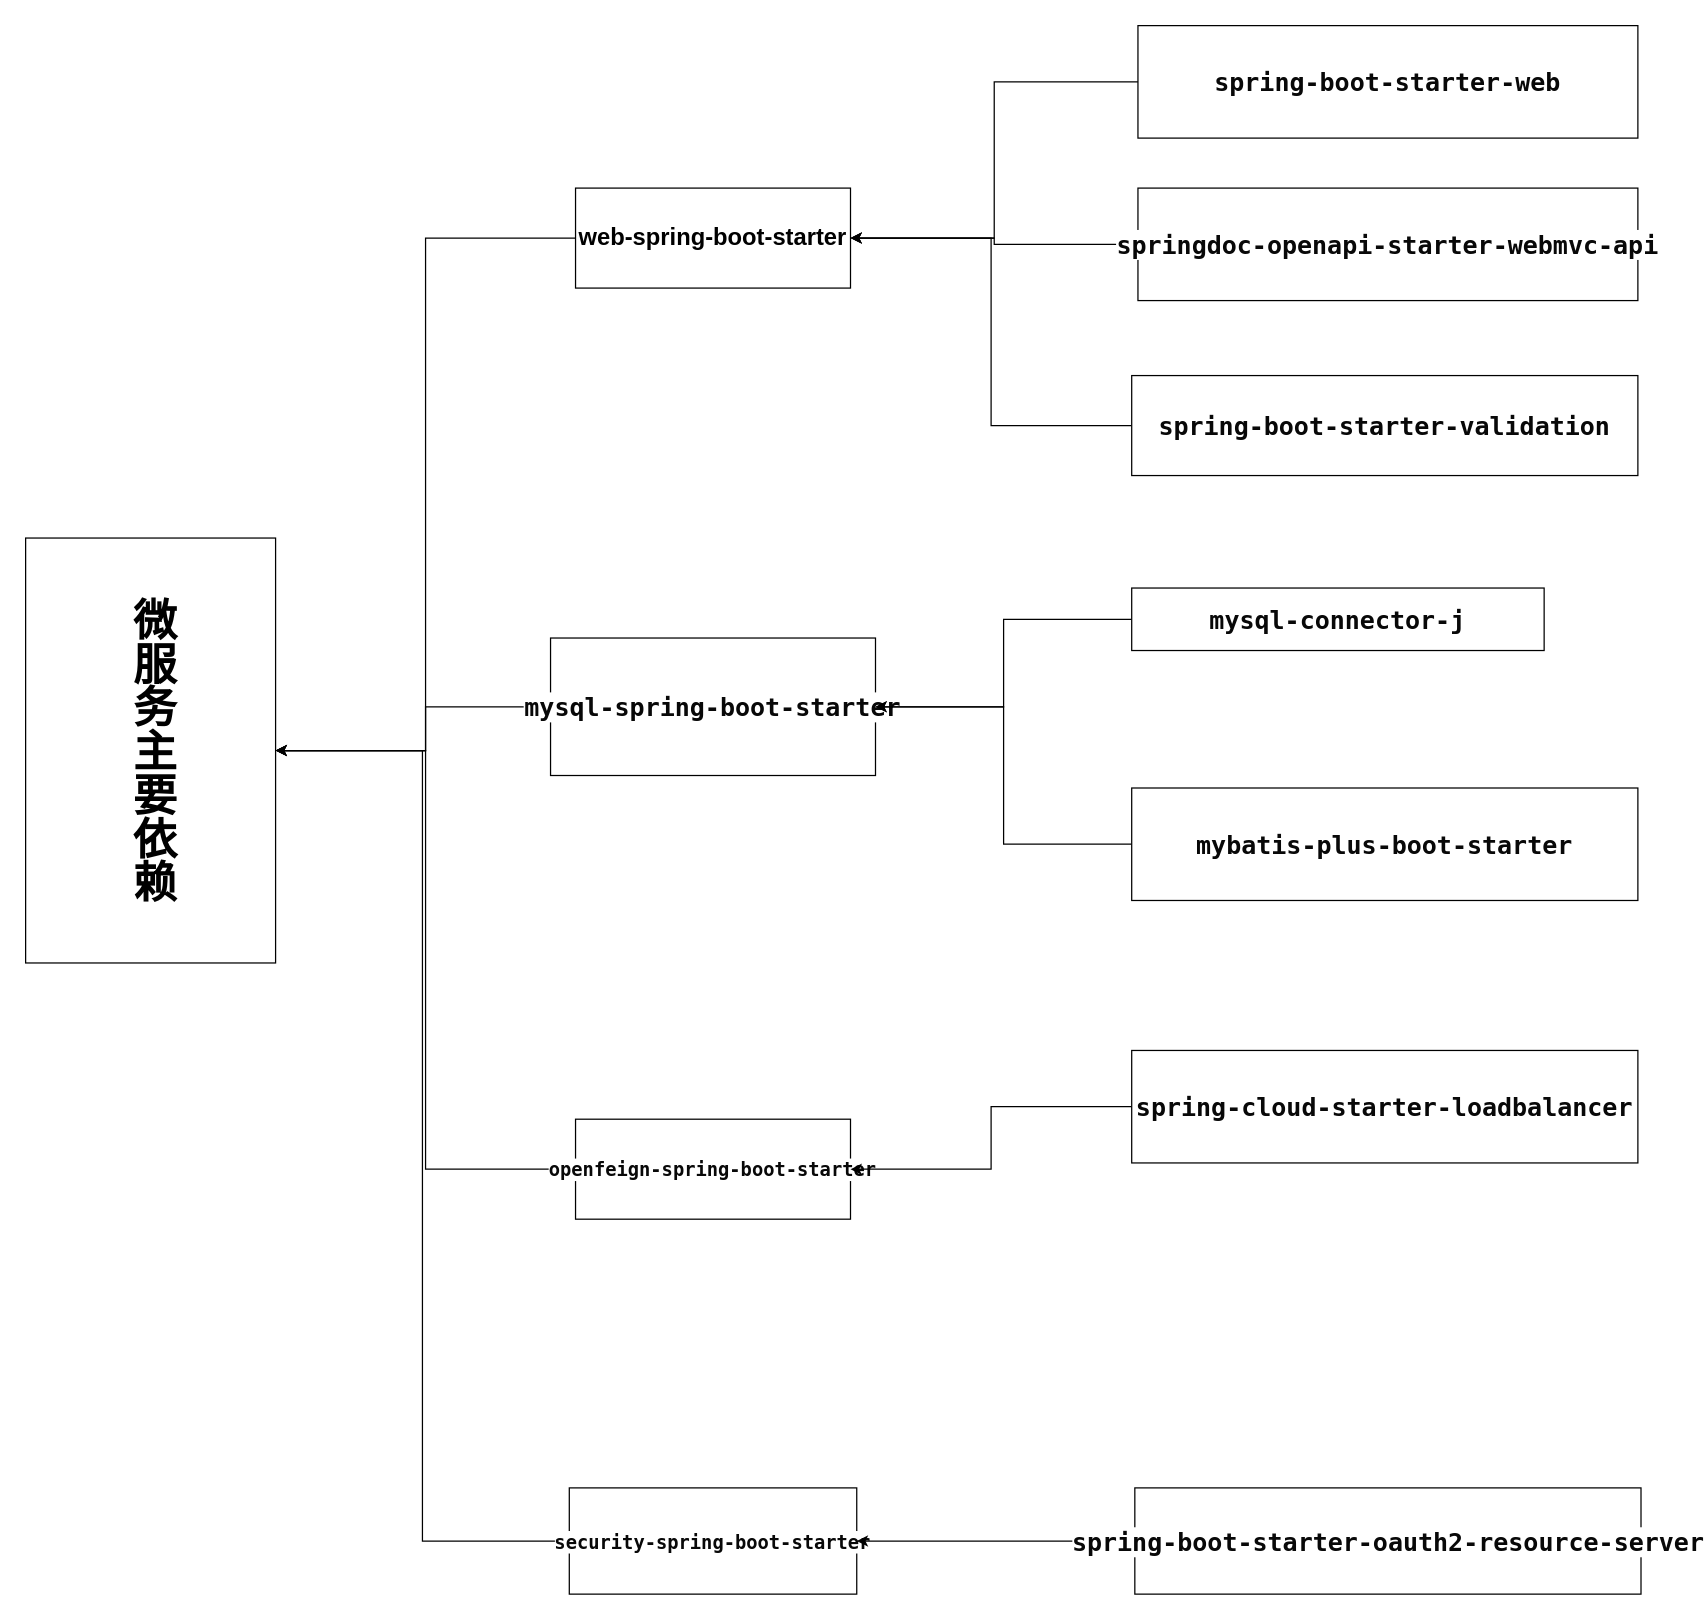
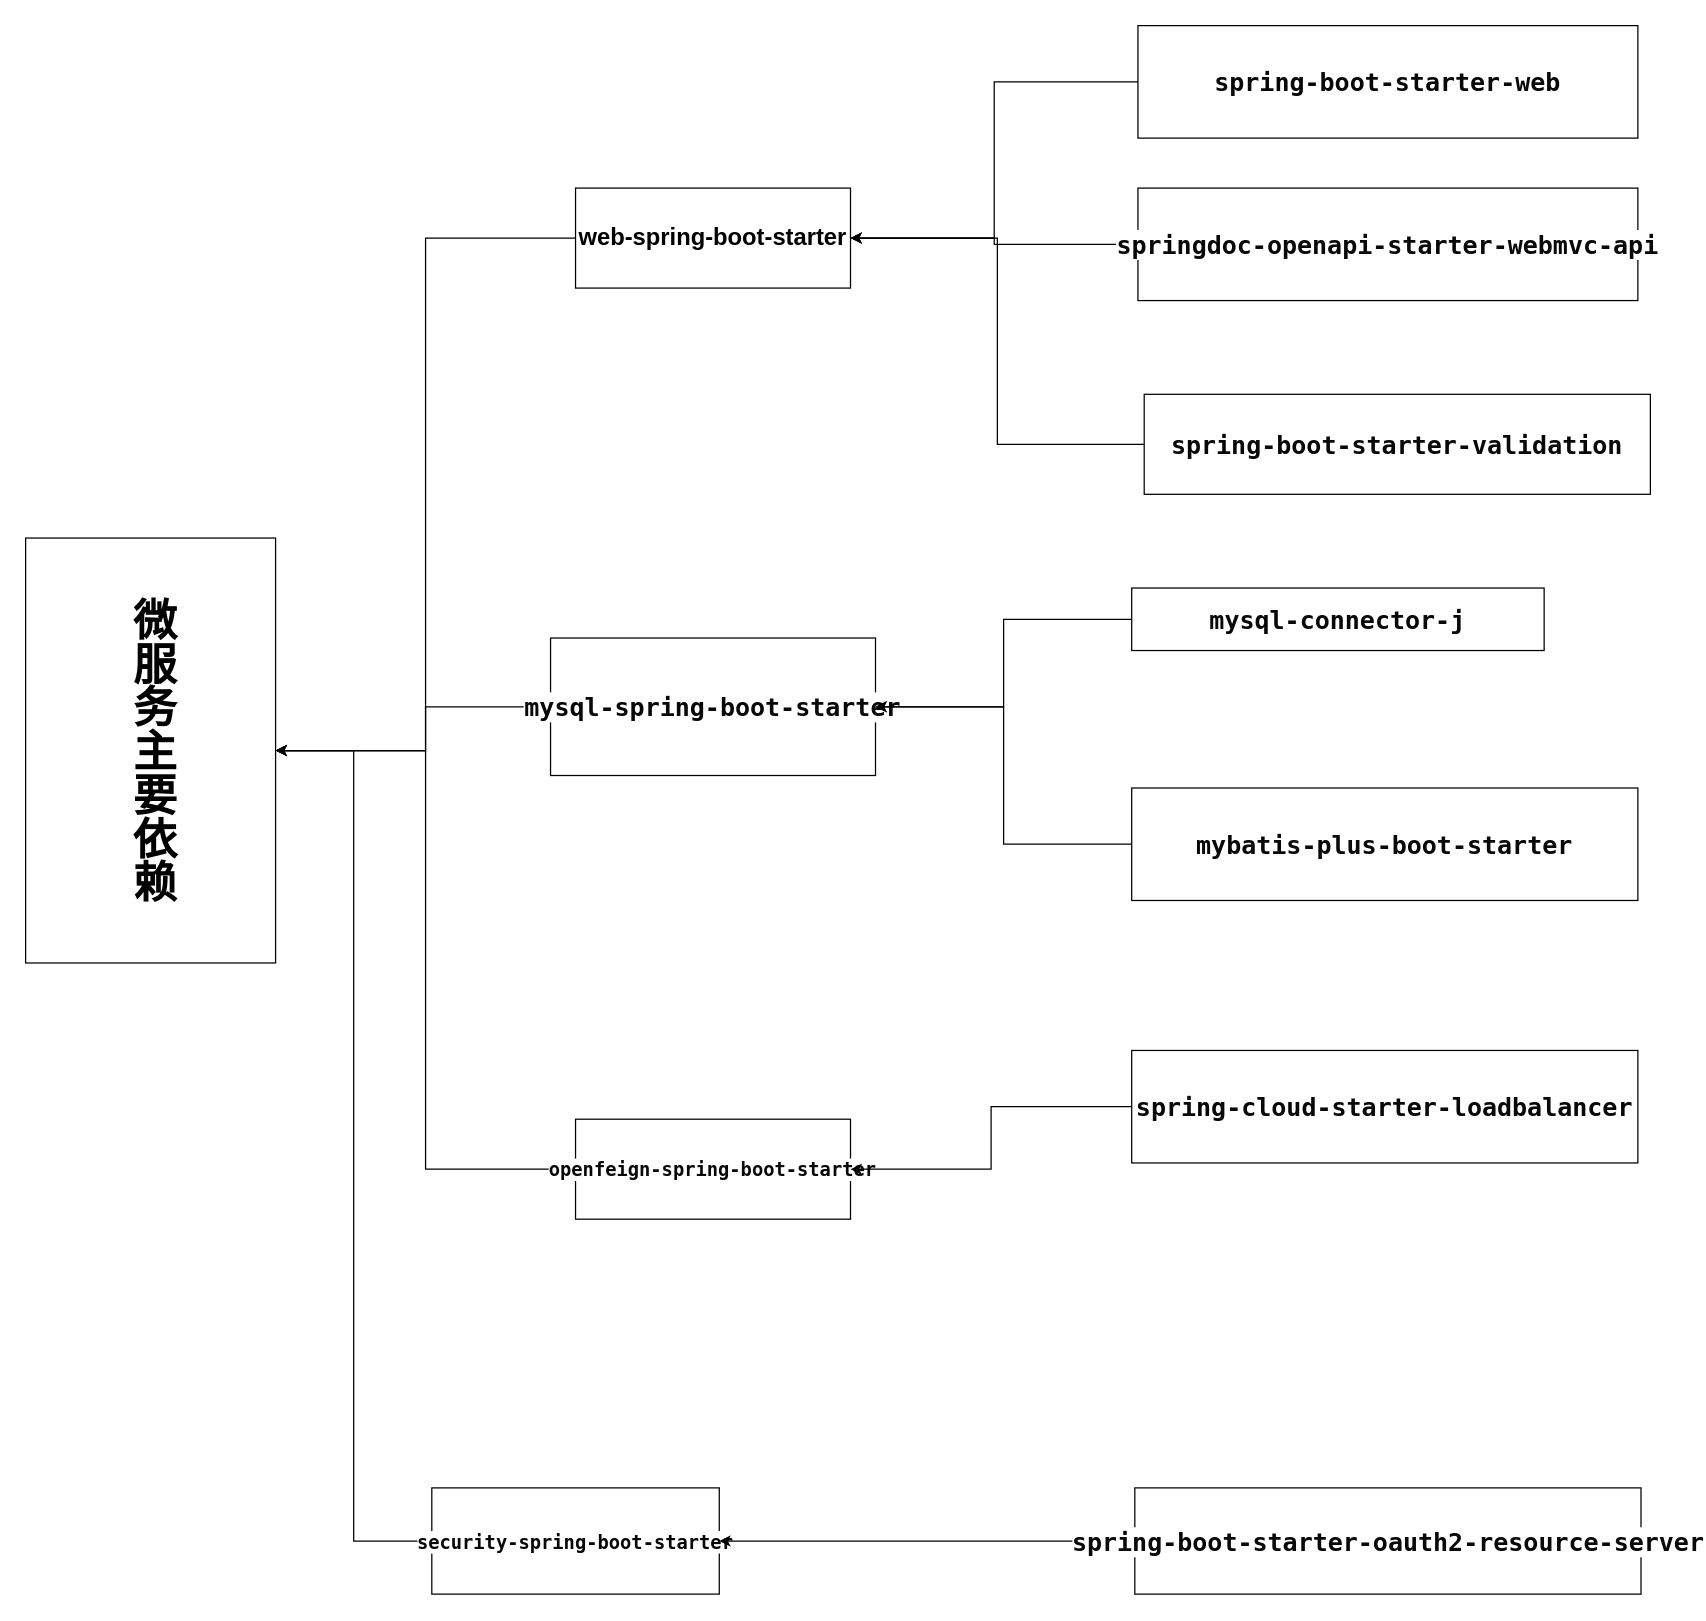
(1385, 426) -> (1398, 444)
(713, 1541) -> (576, 1541)
